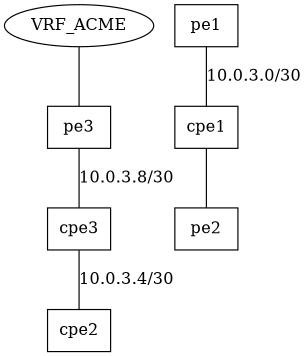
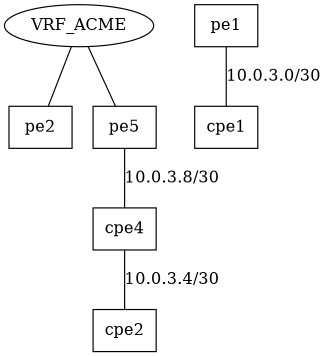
(79, 127) -> (125, 127)
(206, 178) -> (60, 77)
(79, 229) -> (125, 229)
